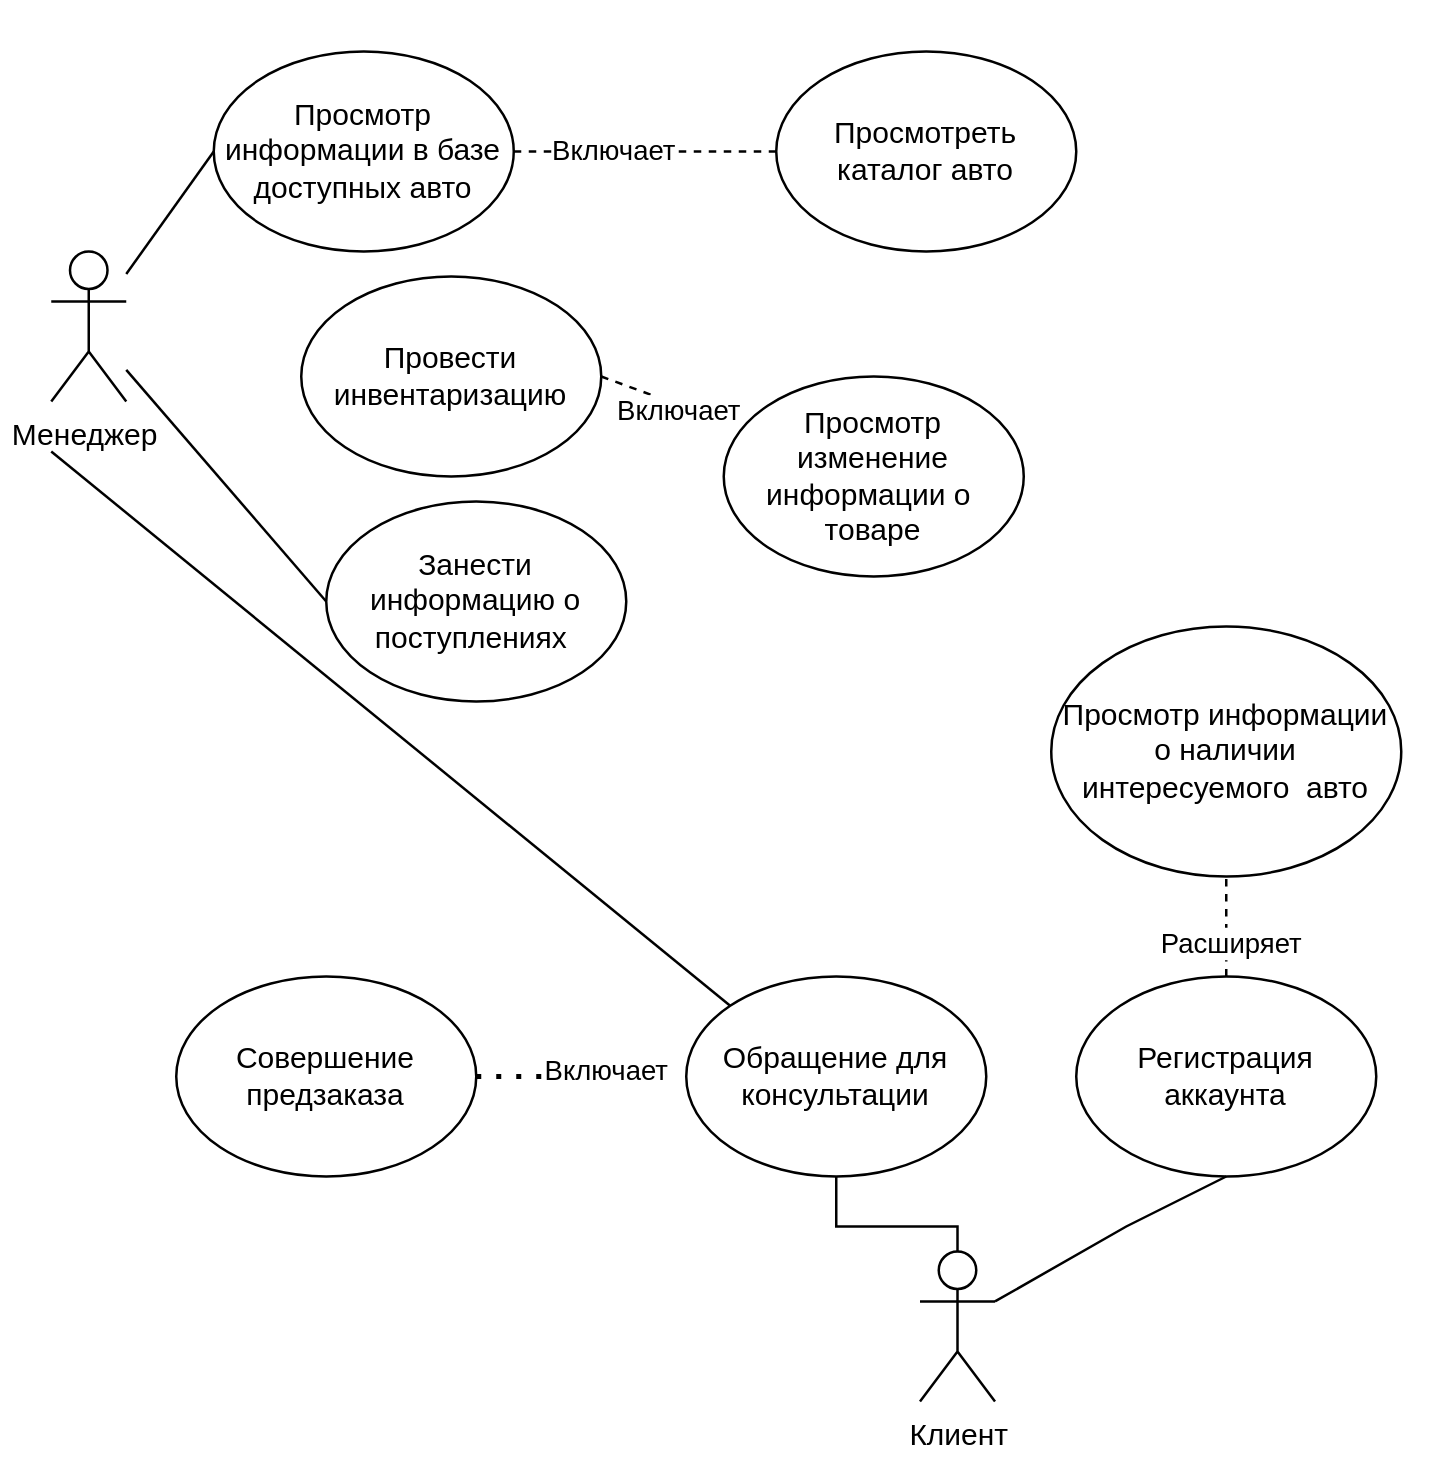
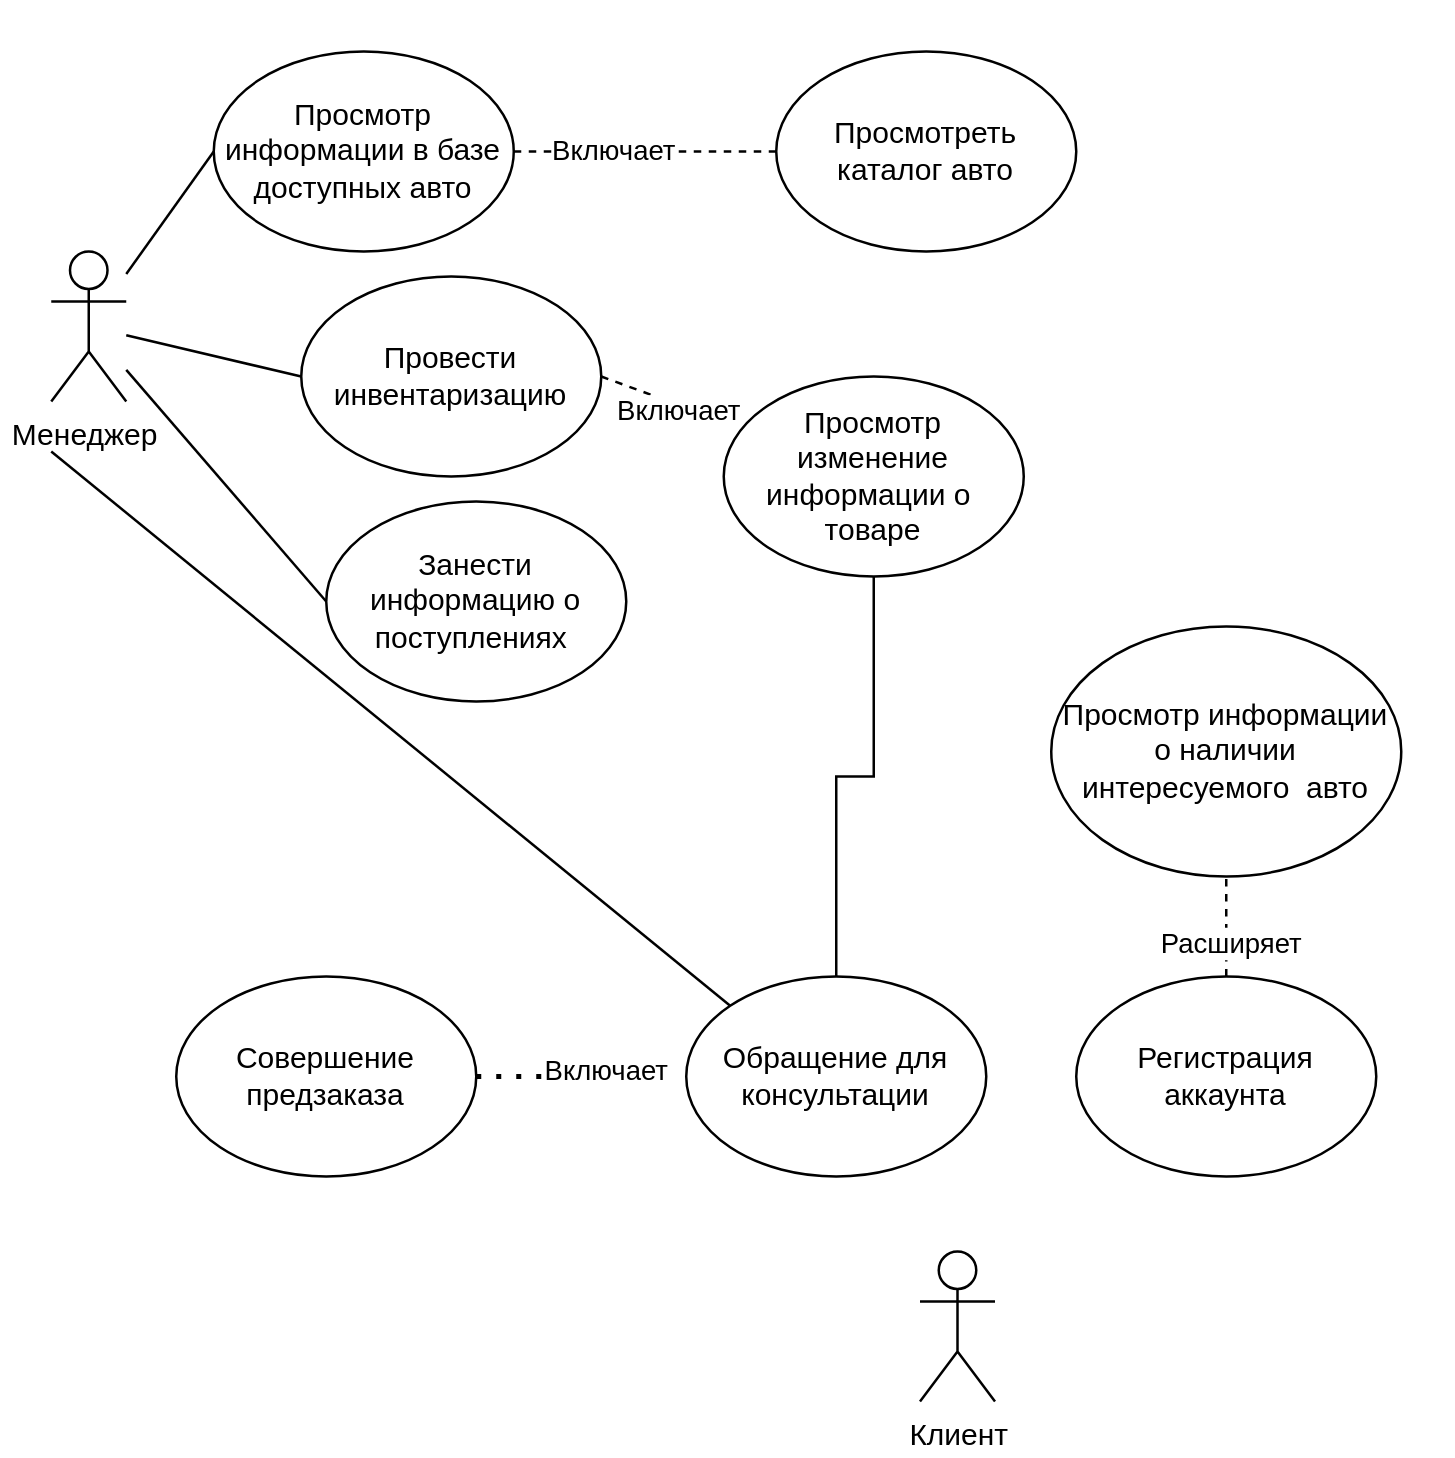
none -> (213, 356)
(884, 1226) -> (854, 776)
(1109, 1236) -> none
